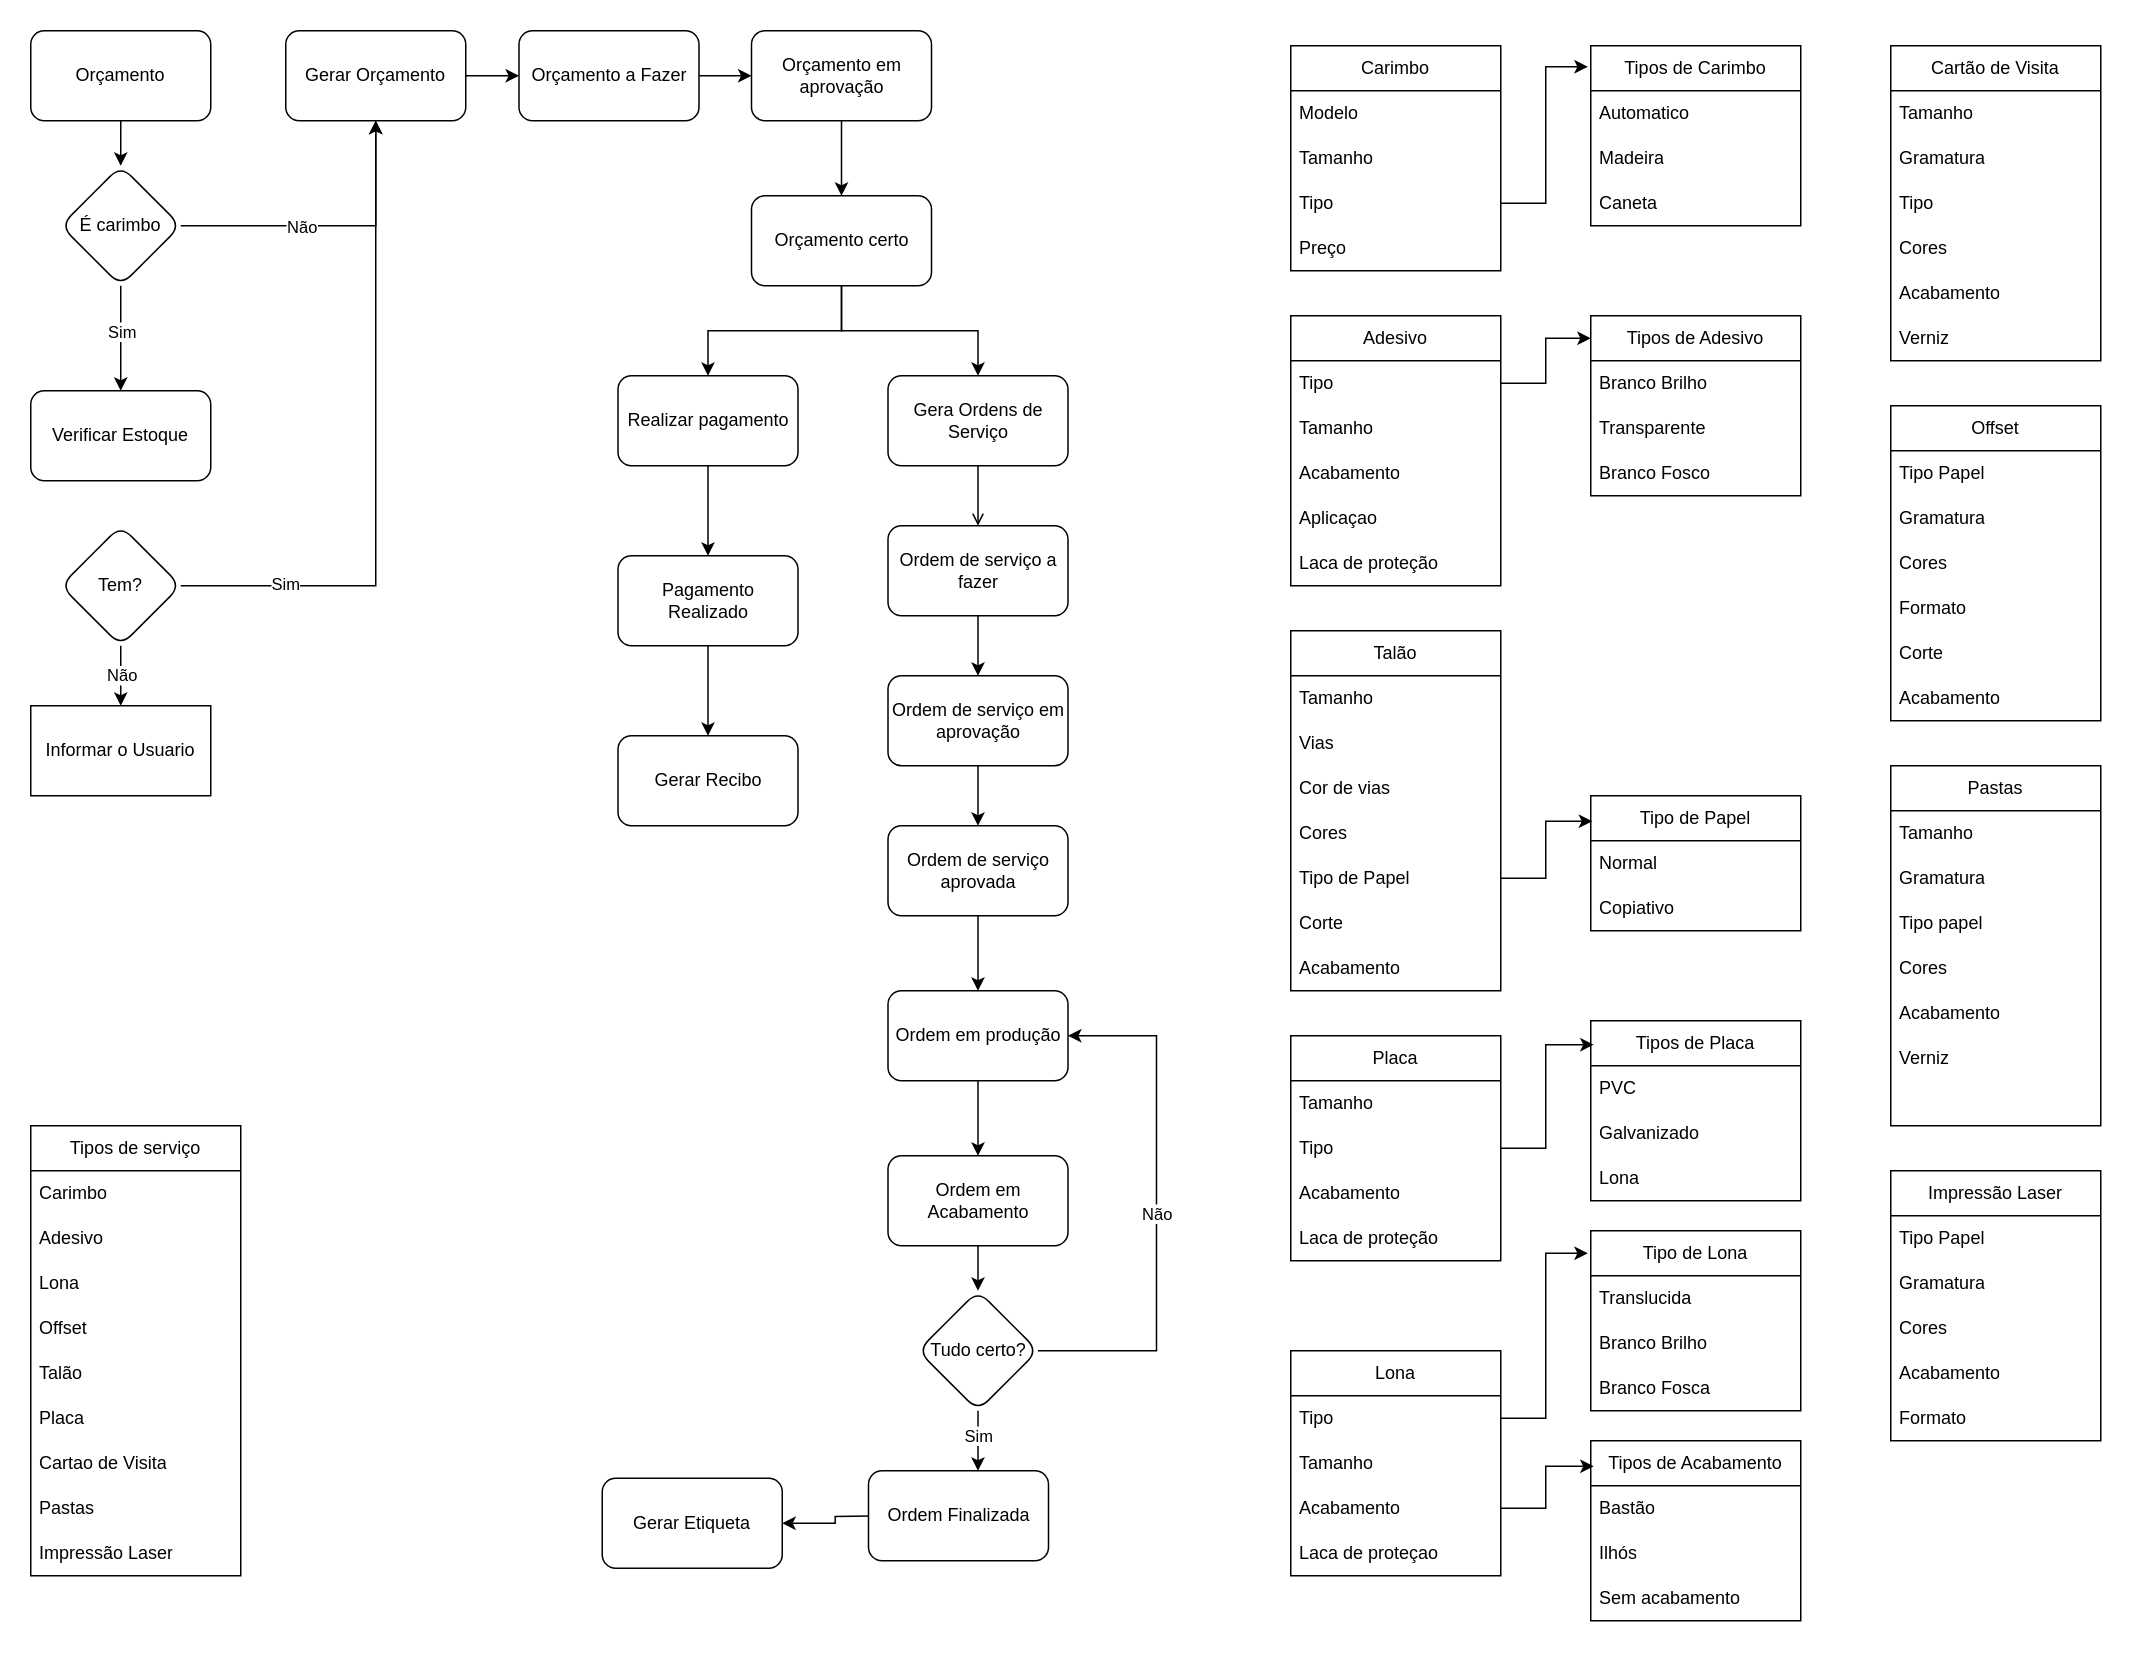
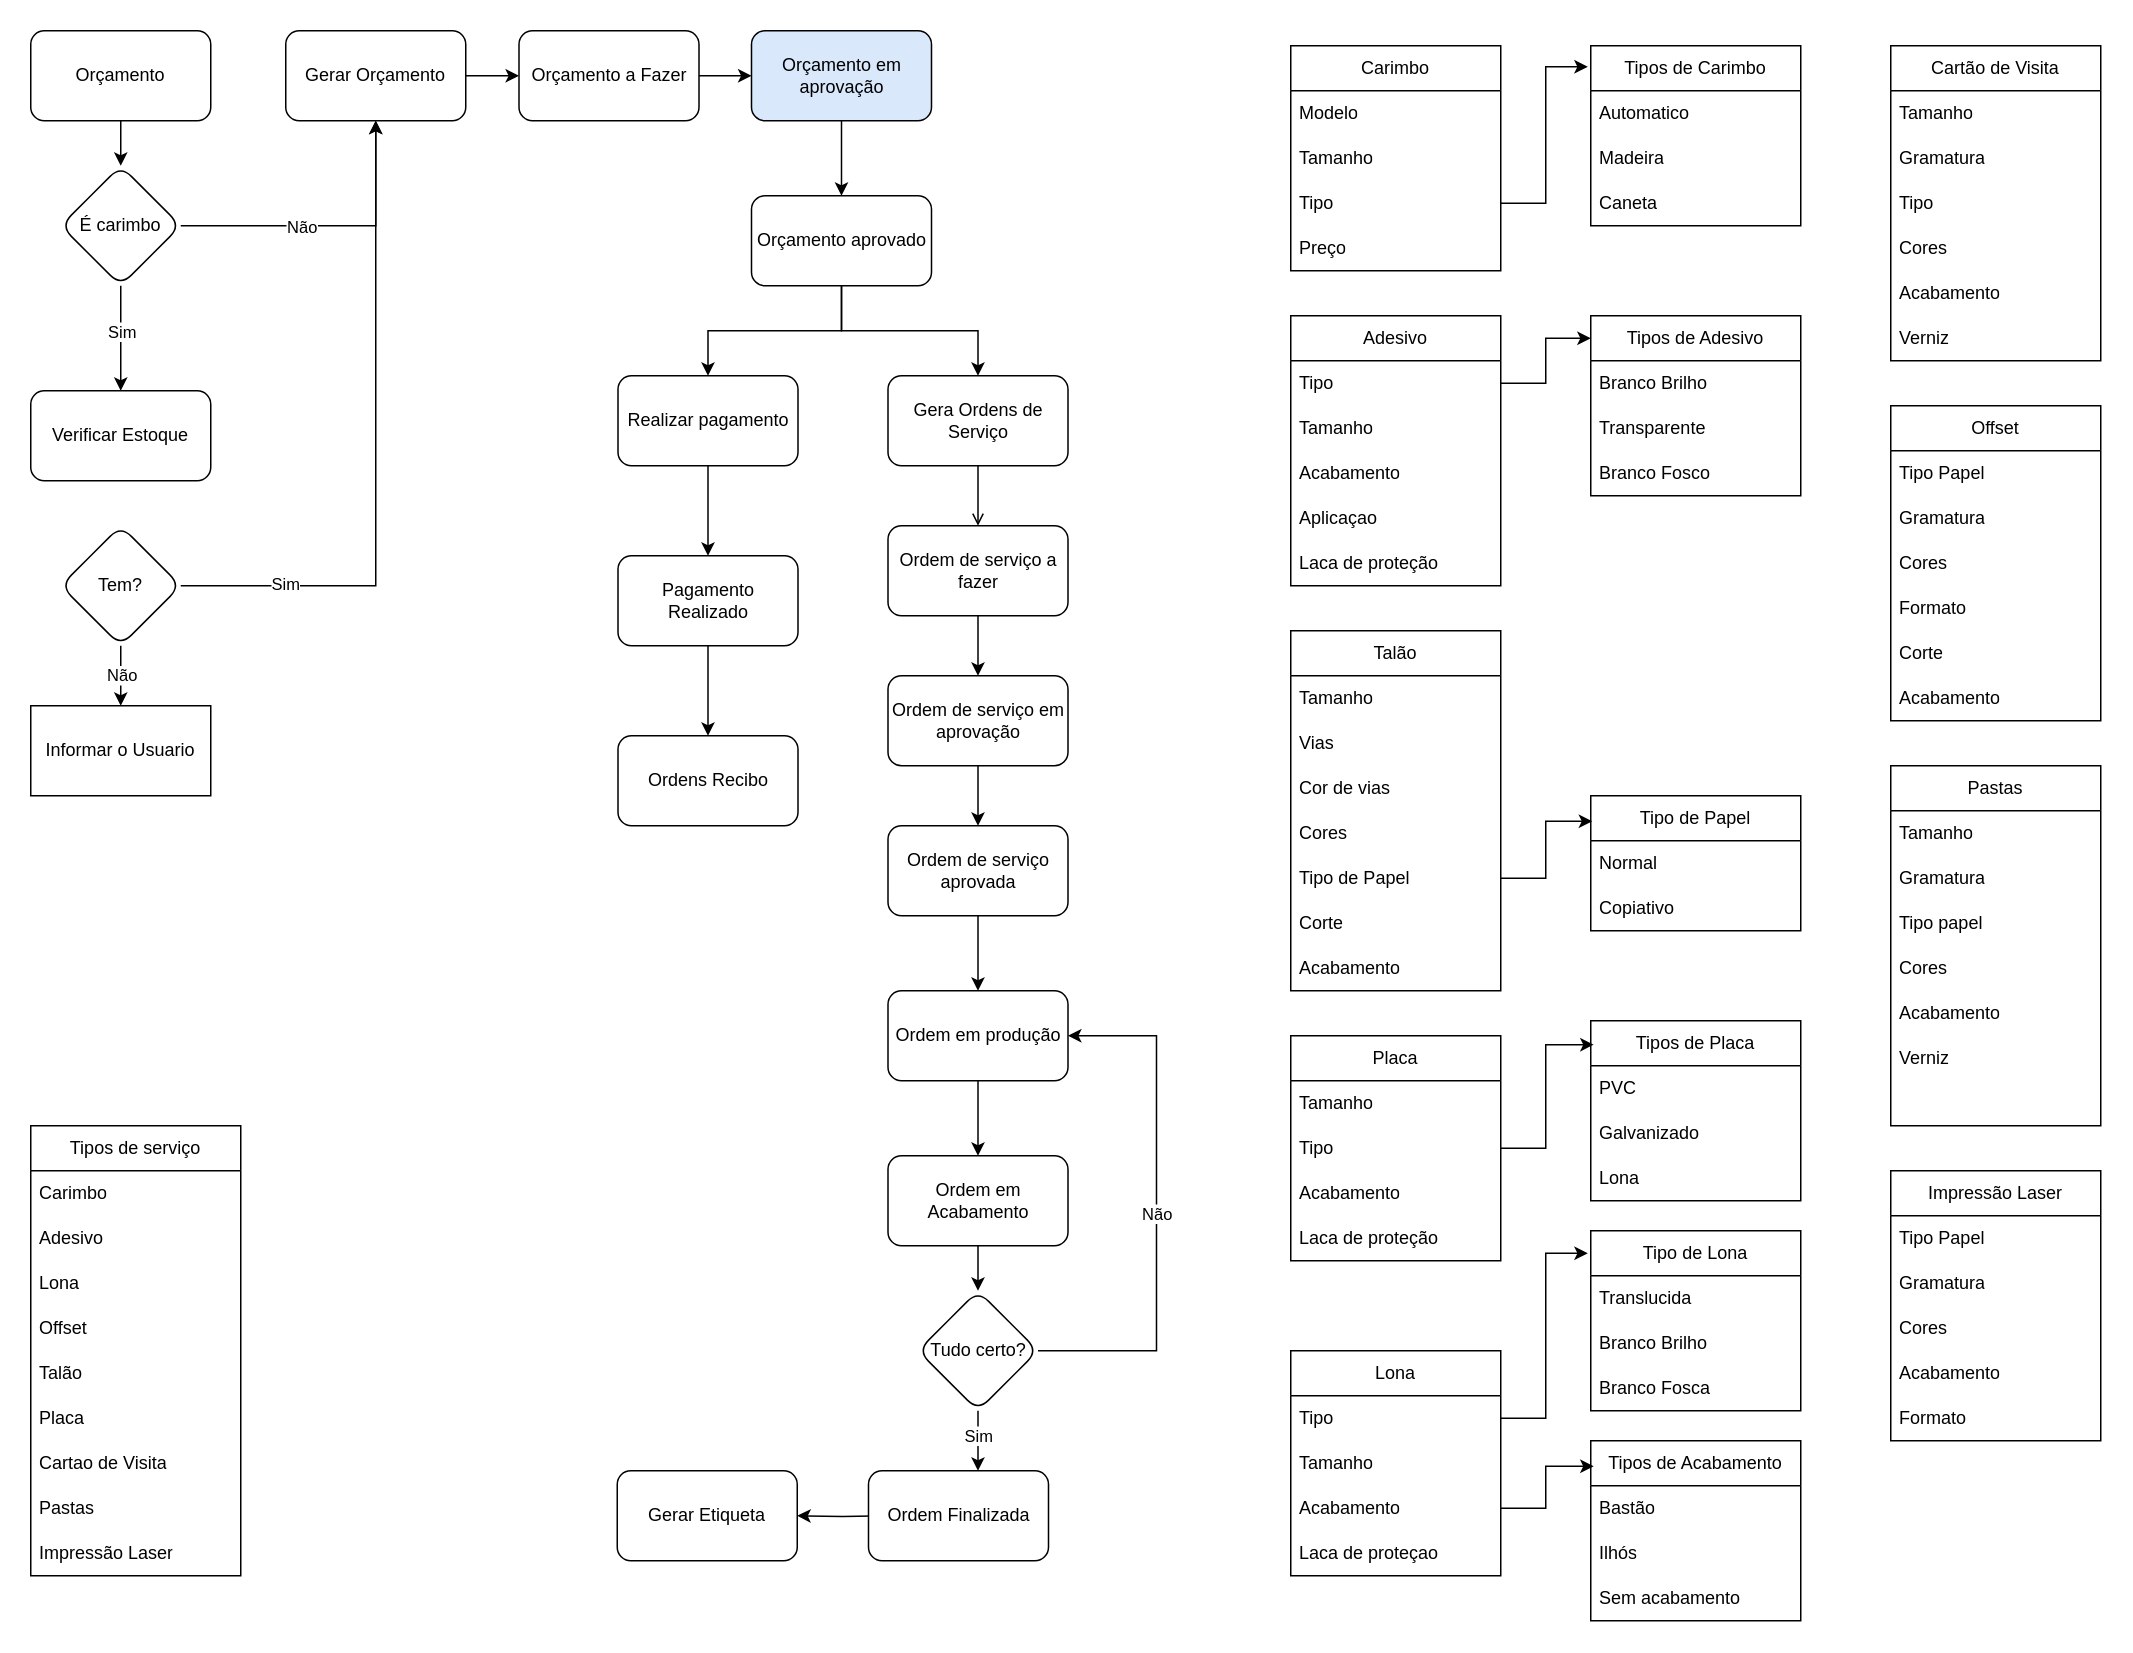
(842, 76) -> (842, 76)
(842, 241) -> (842, 241)
(709, 781) -> (709, 781)
(692, 1523) -> (707, 1516)
